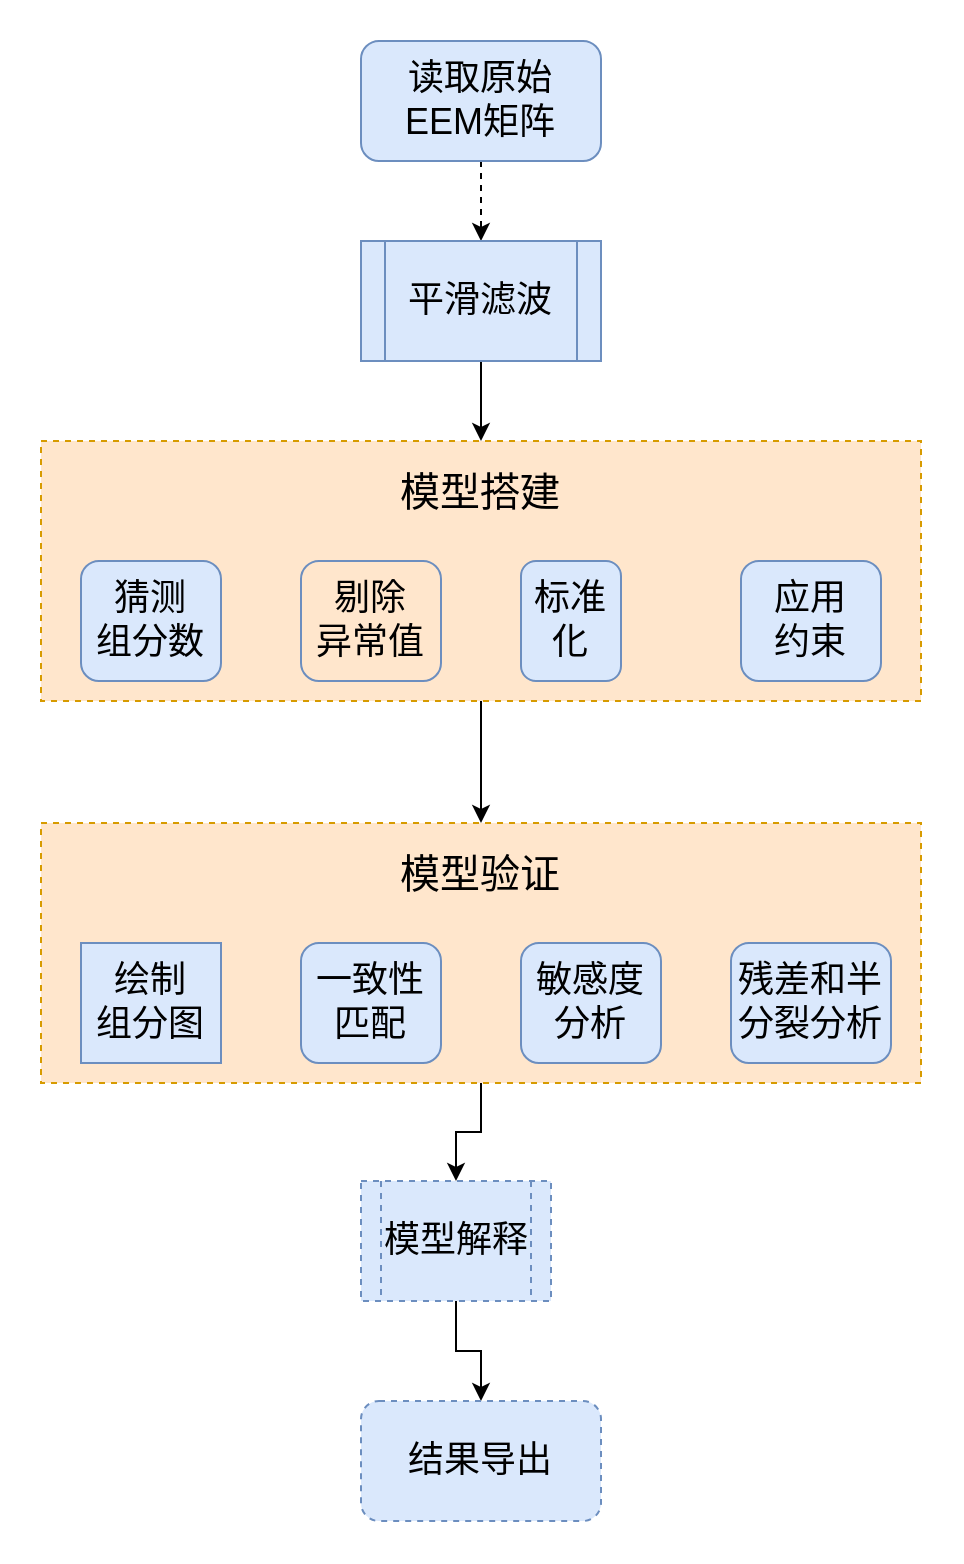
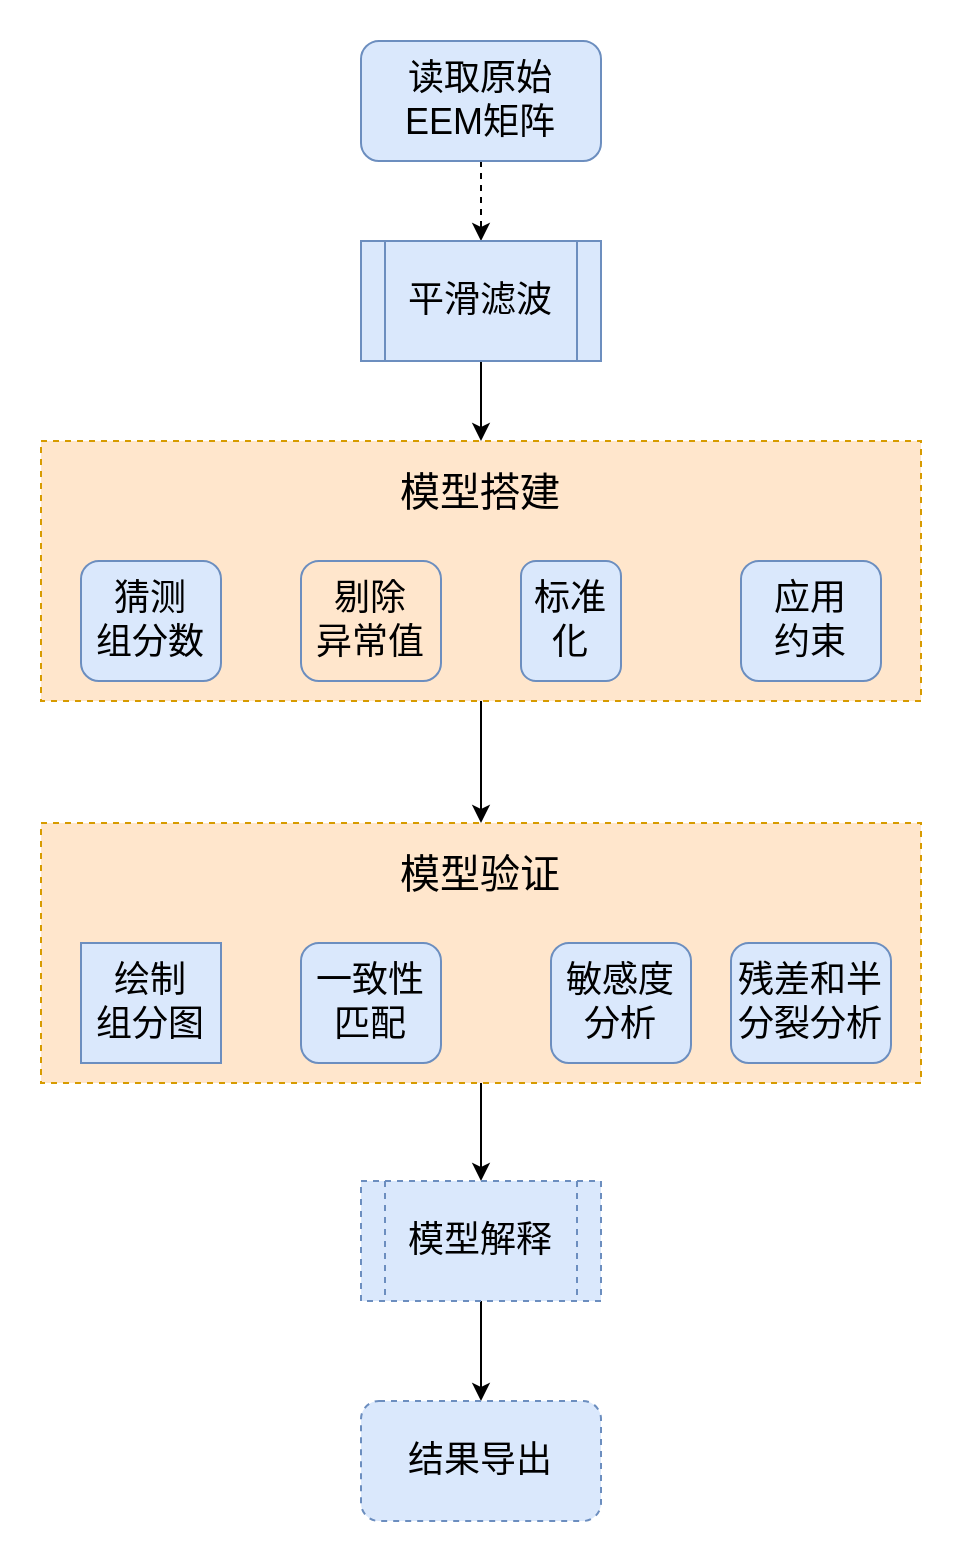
(591, 1003) -> (621, 1003)
(456, 1241) -> (481, 1241)
